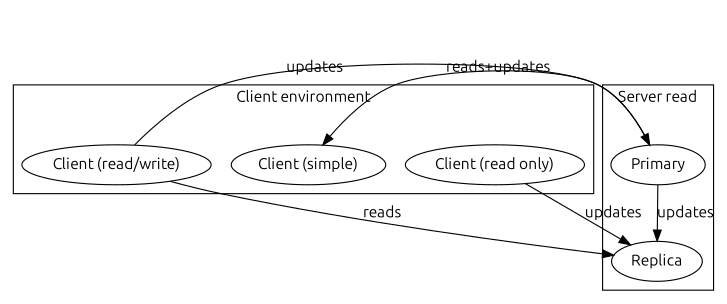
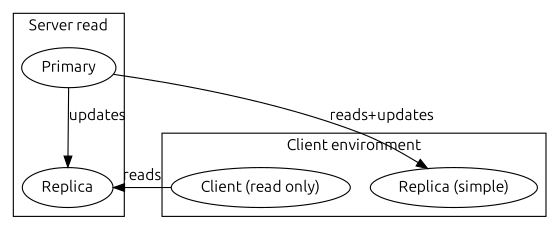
(117, 165) -> none
(309, 165) -> (454, 188)
(614, 213) -> (142, 176)
